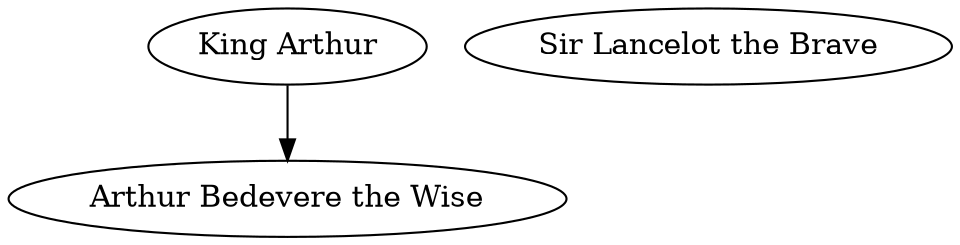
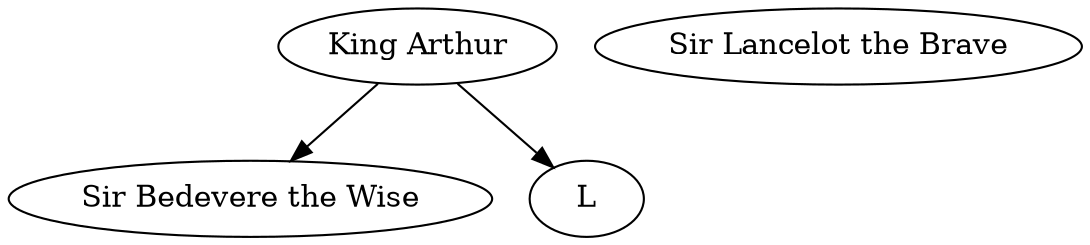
(288, 199) -> (250, 199)
none -> (587, 199)
